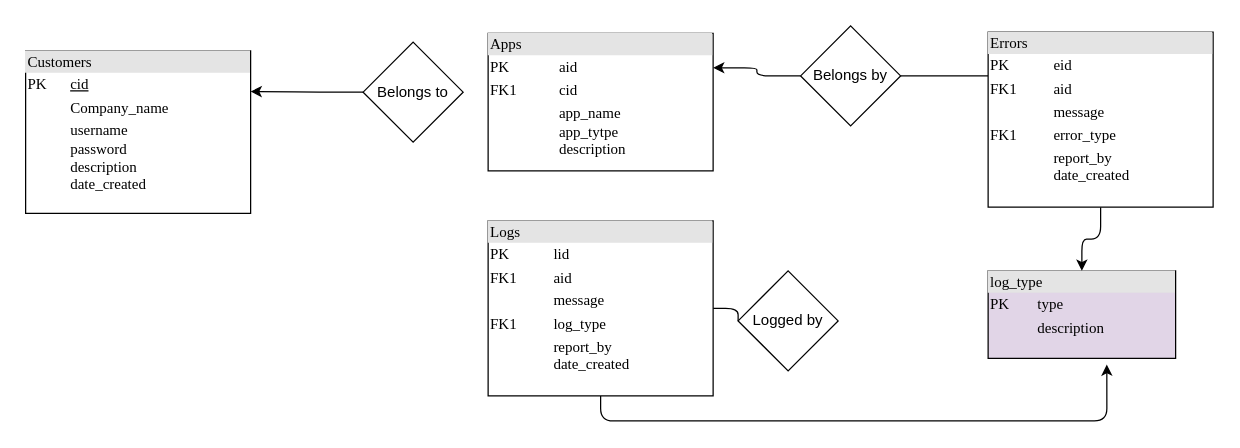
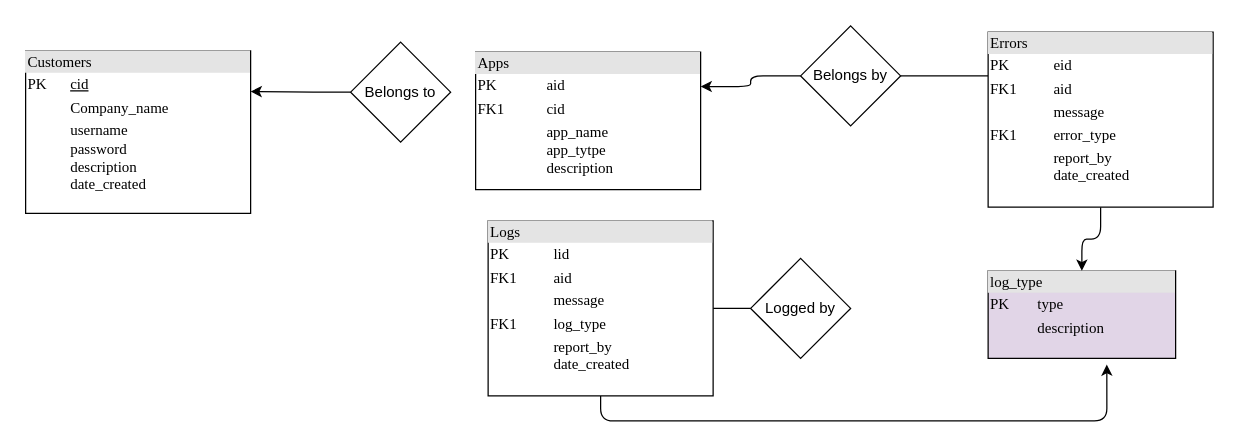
(413, 92) -> (401, 92)
(601, 102) -> (588, 121)
(788, 321) -> (801, 308)
